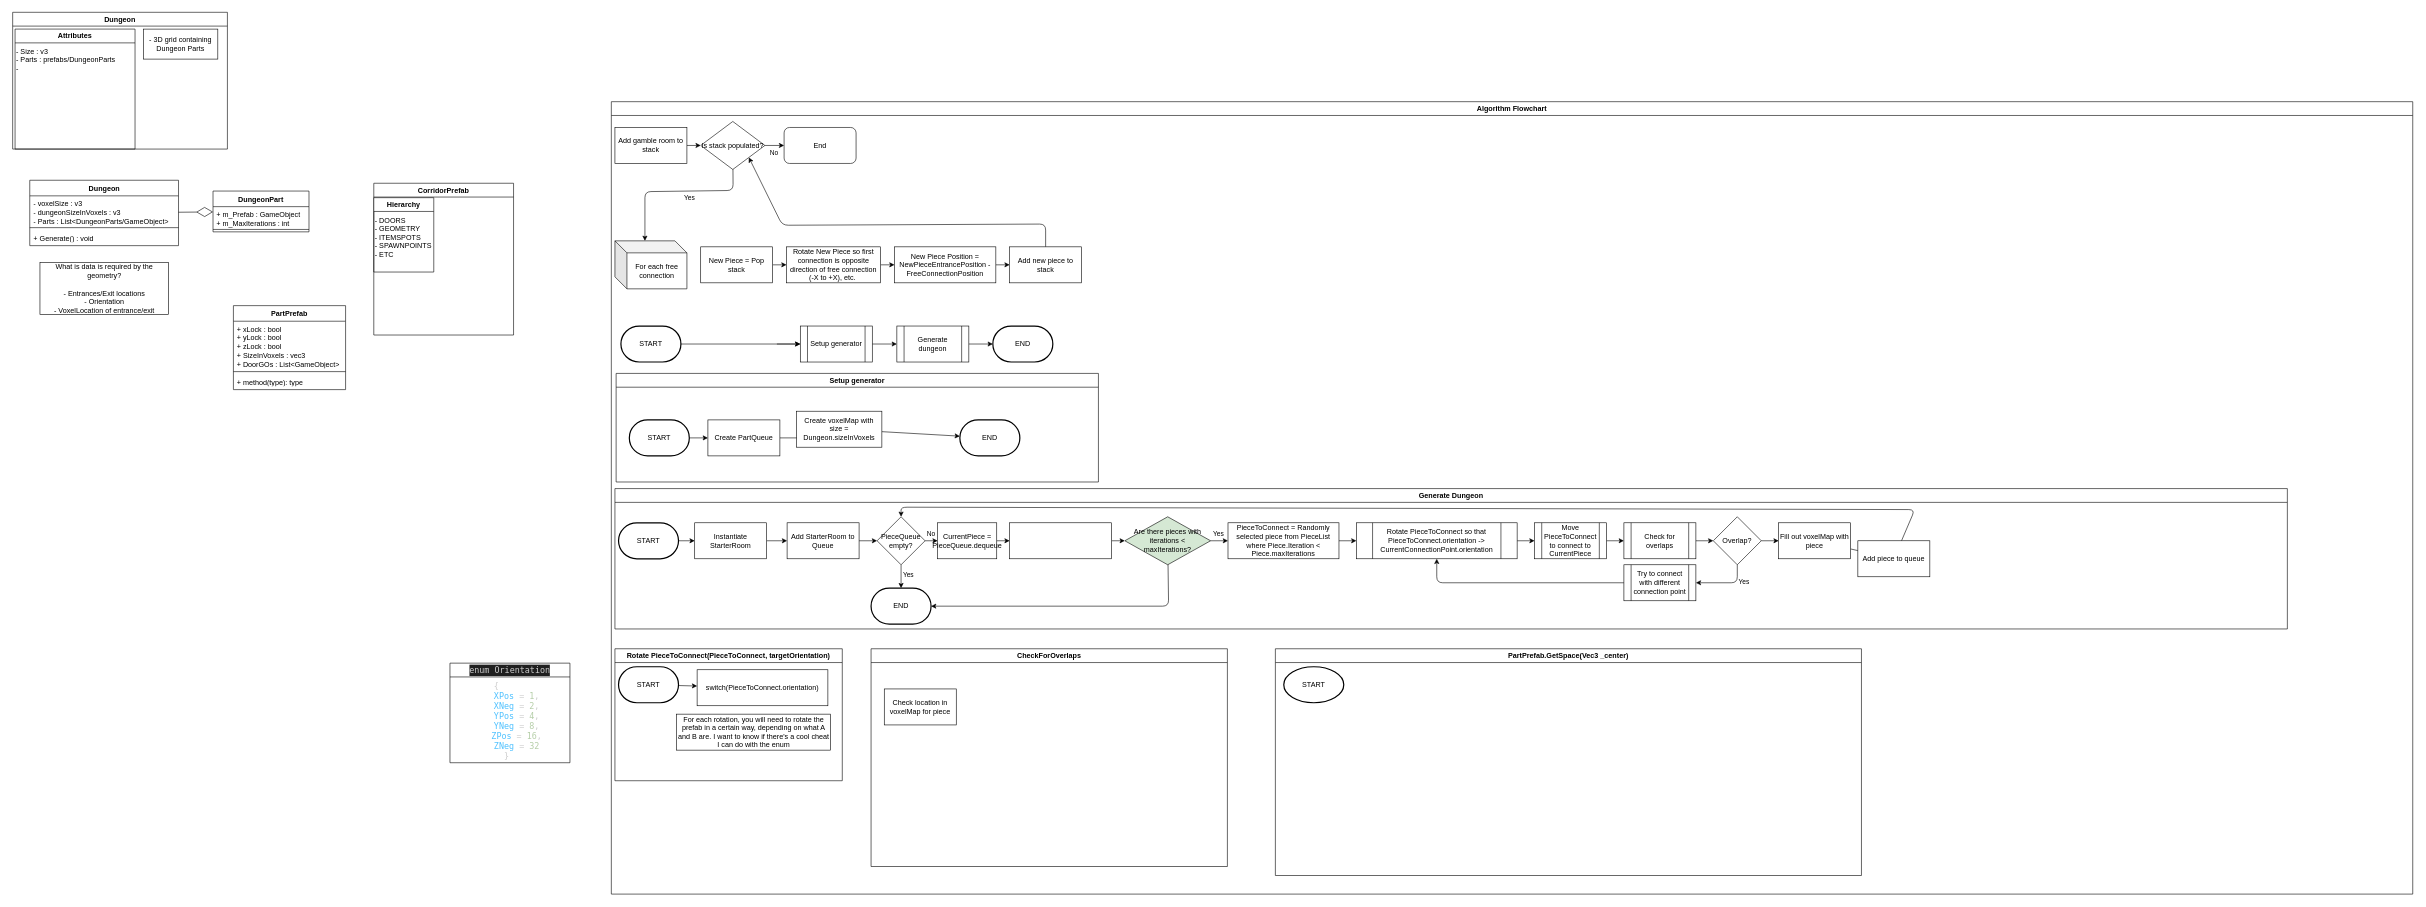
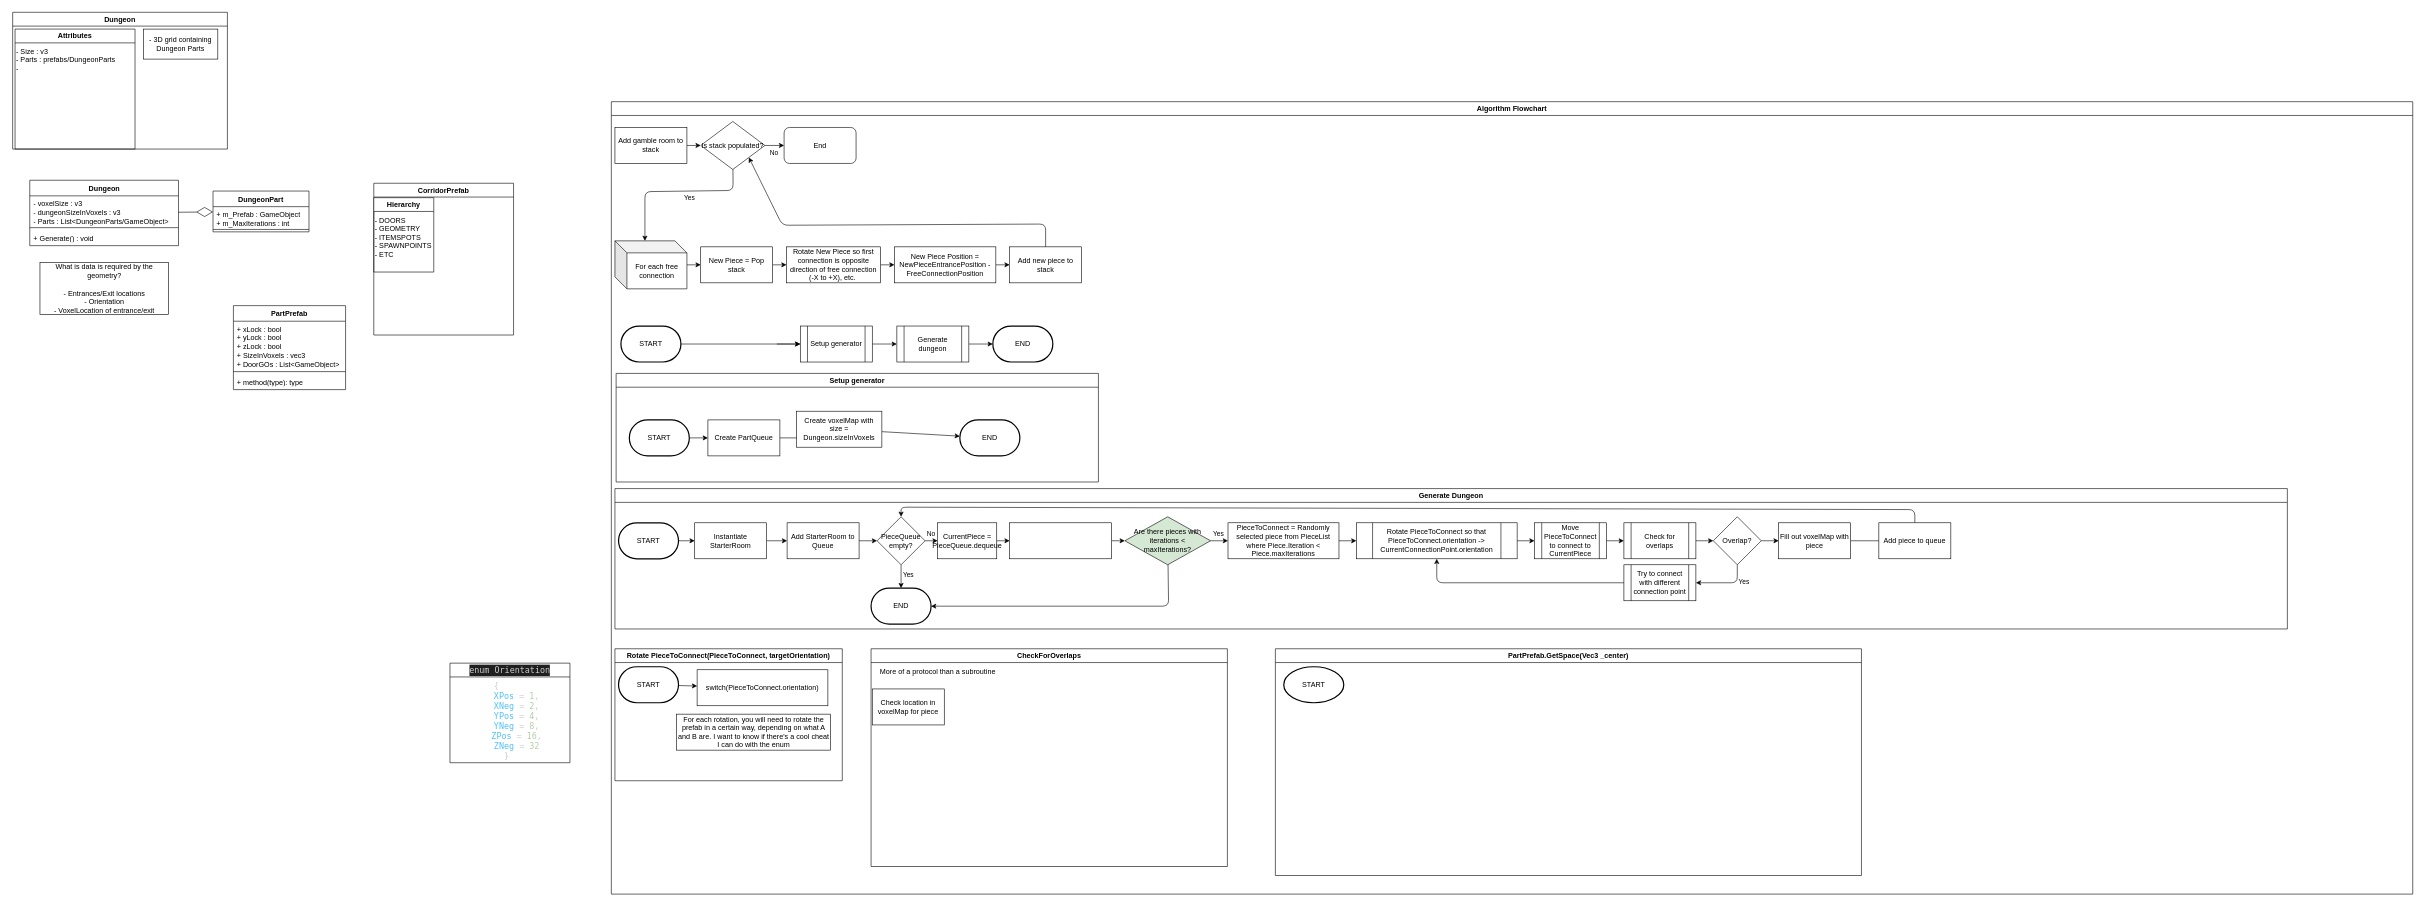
none -> (696, 265)
(1894, 559) -> (1915, 541)
none -> (938, 672)
(920, 707) -> (908, 707)
